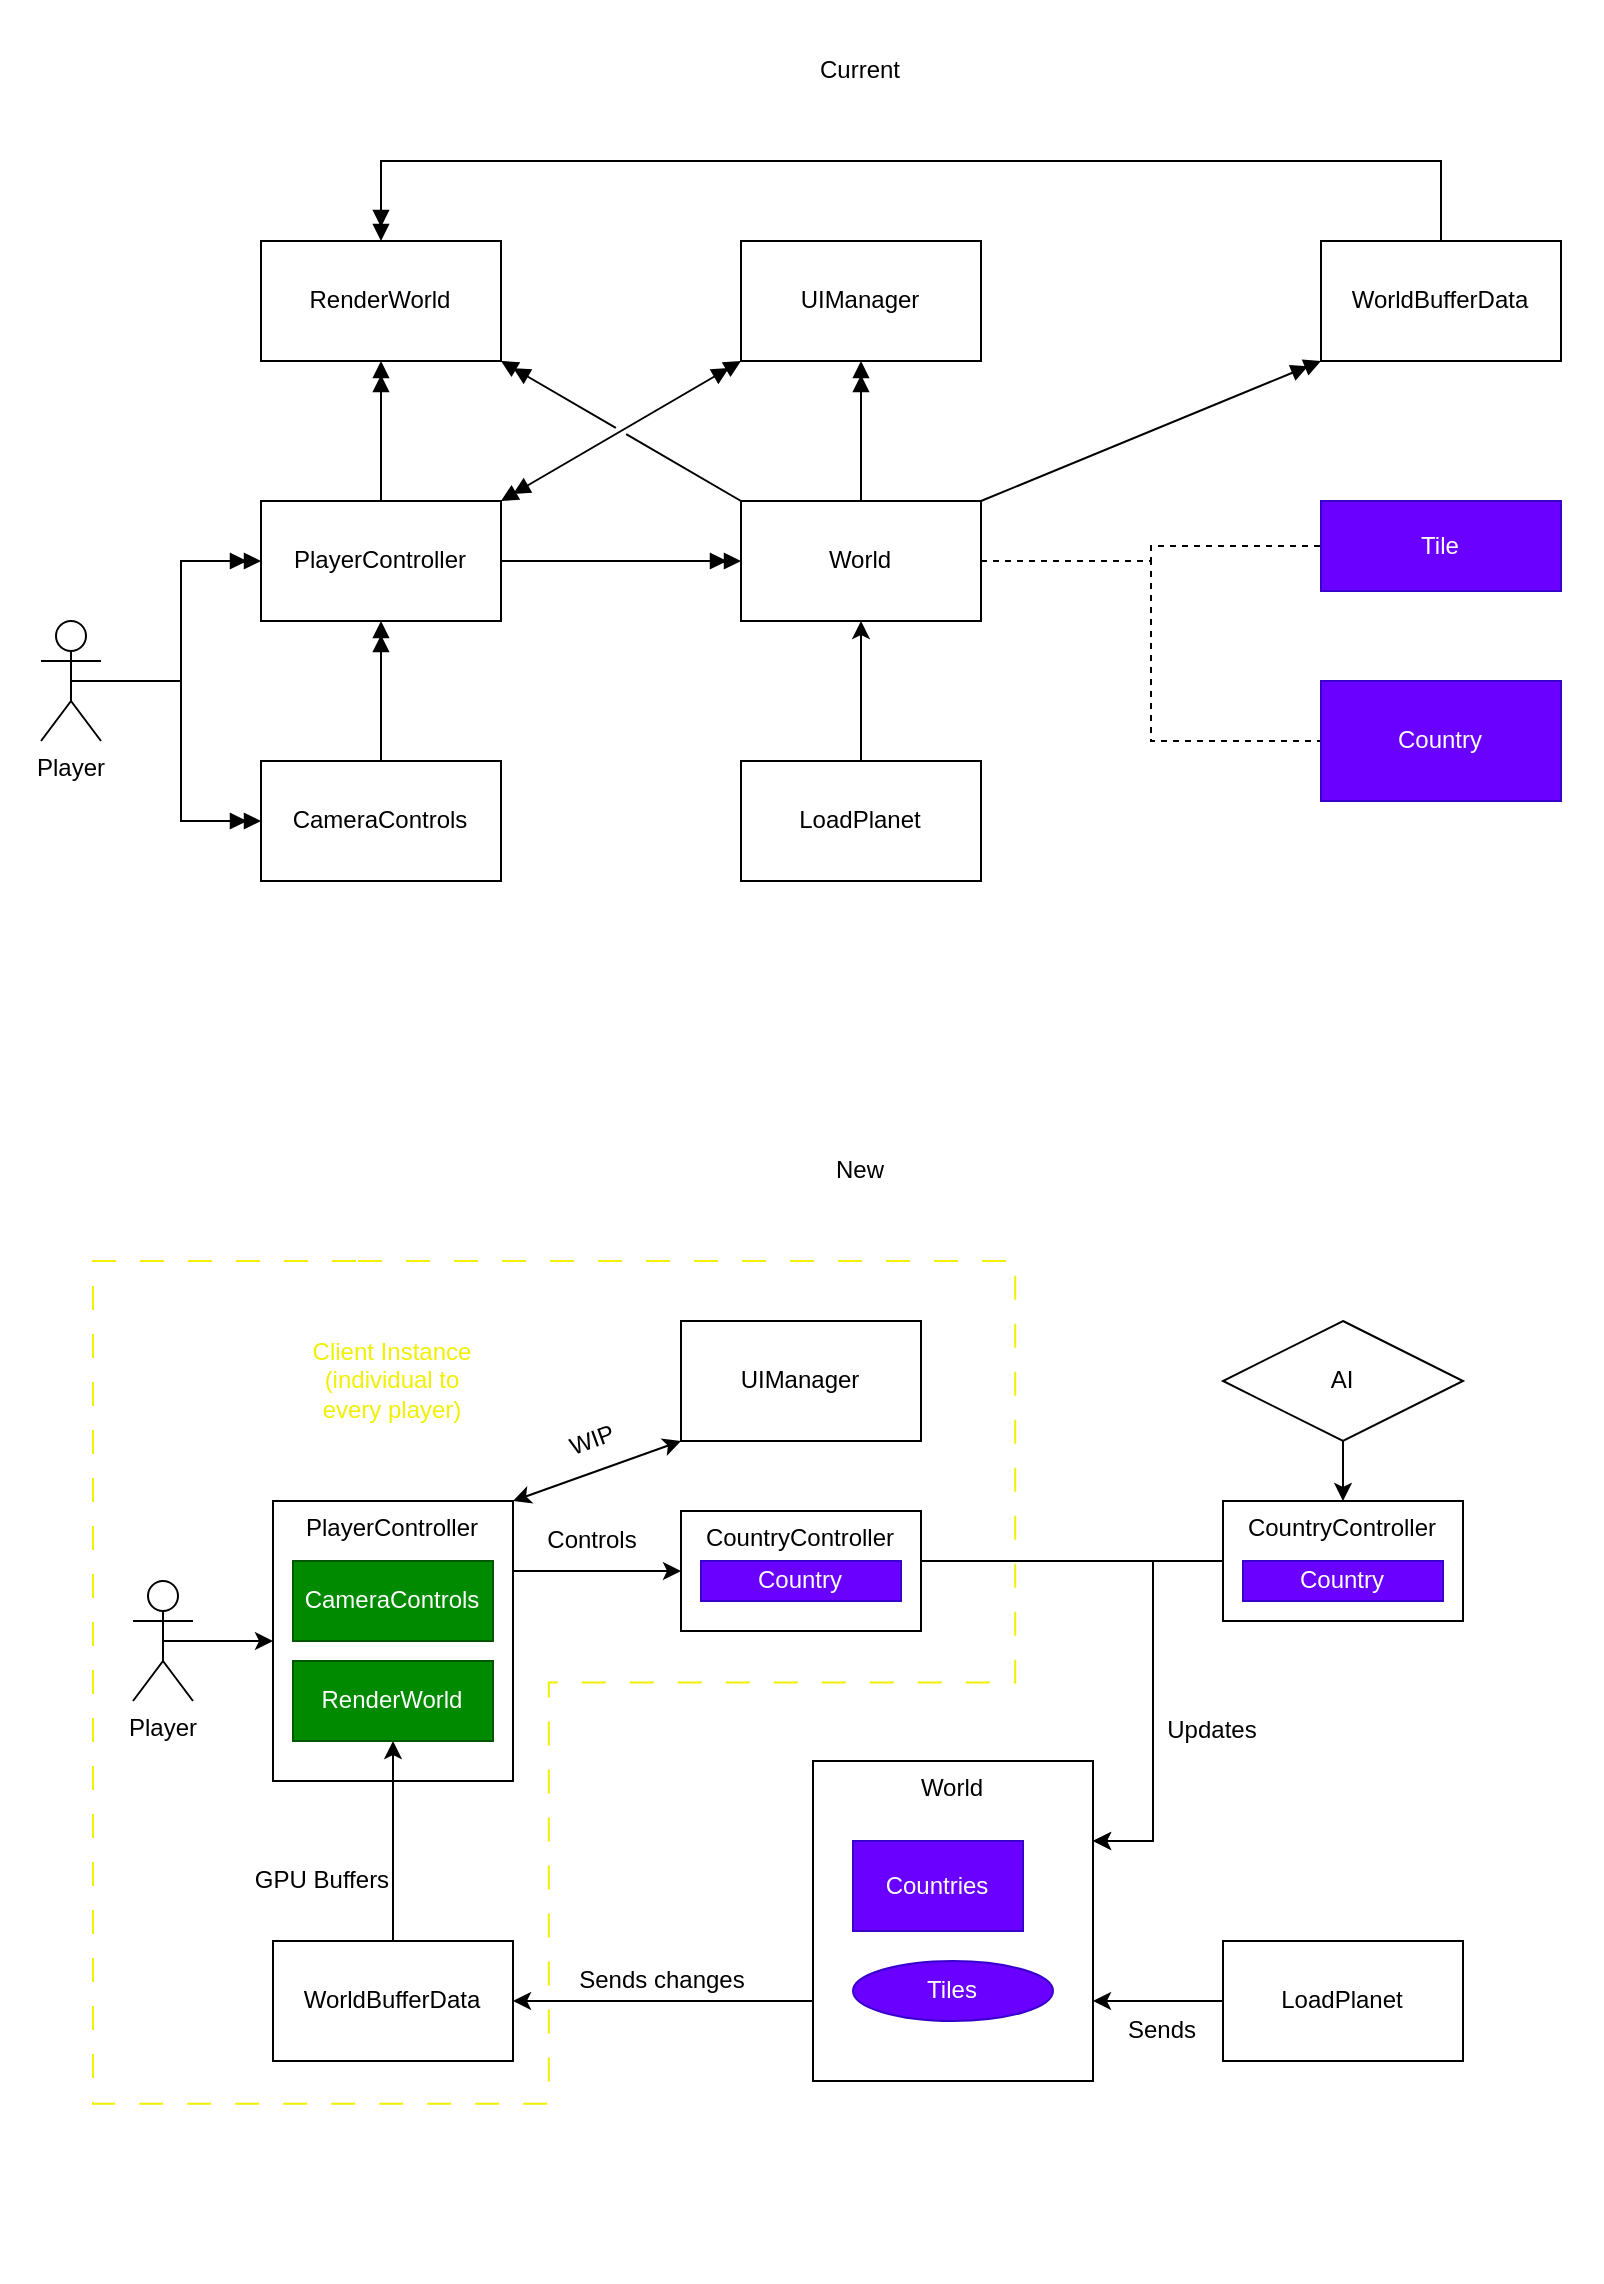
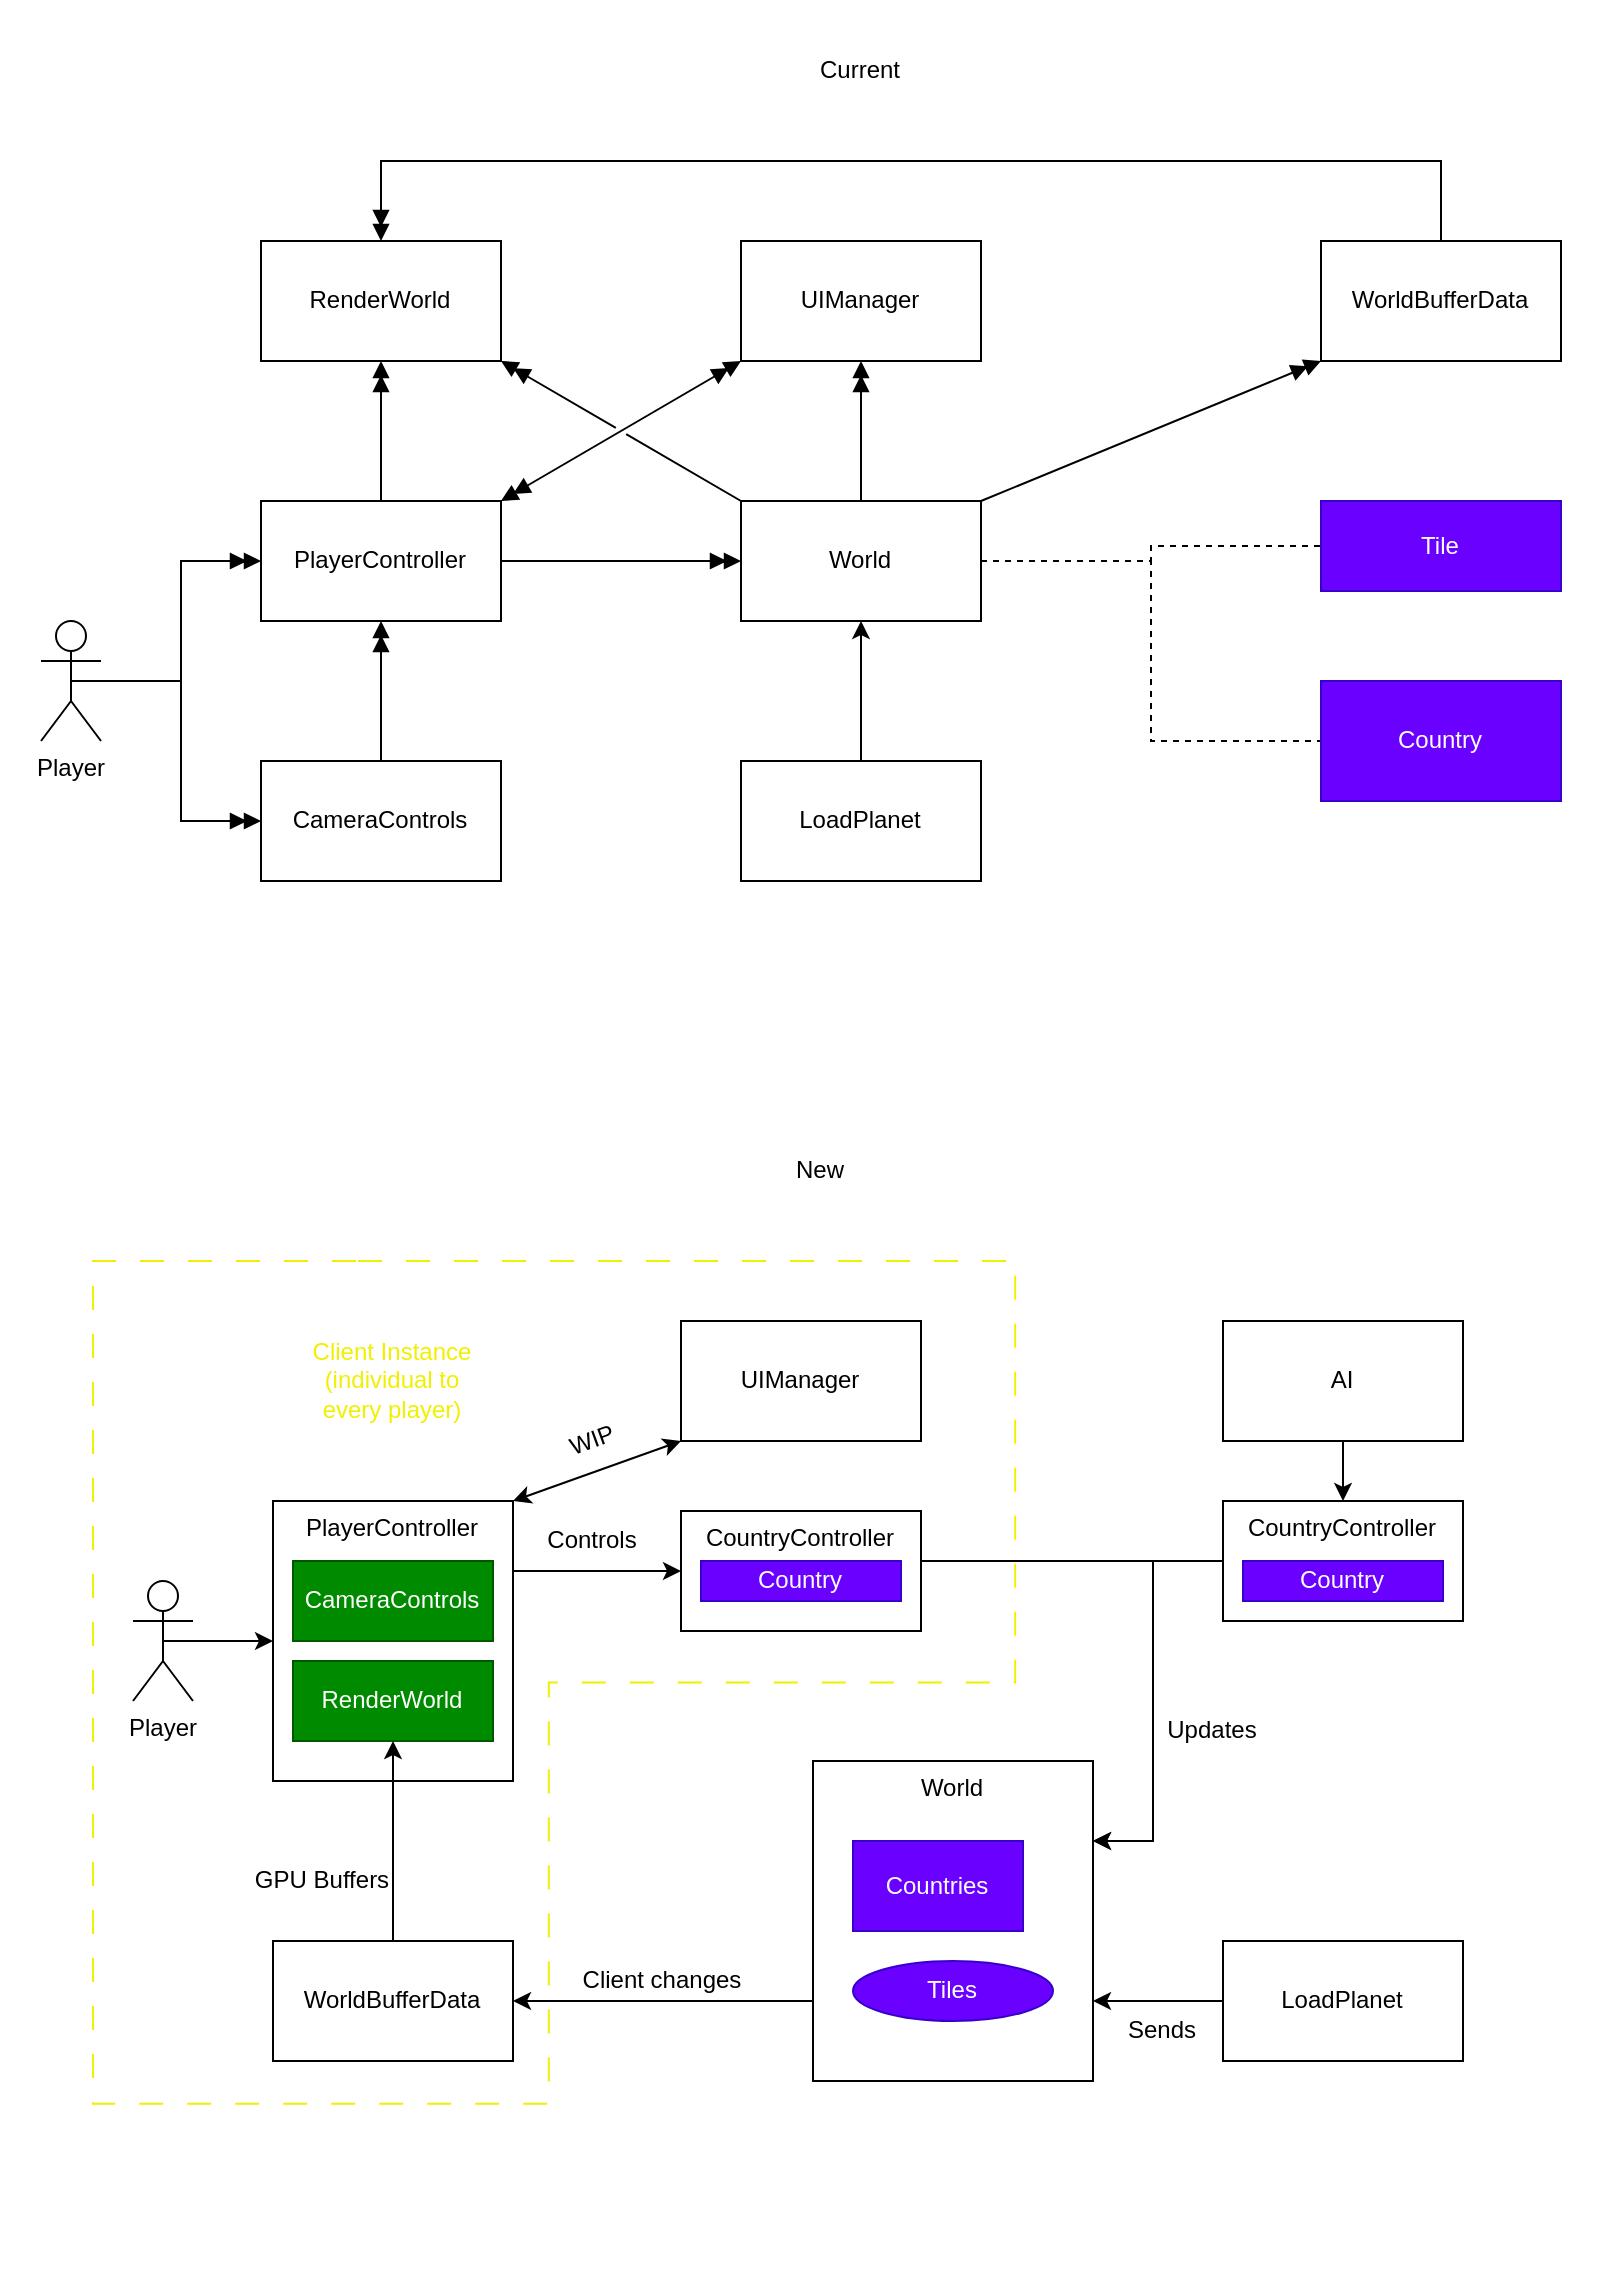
(861, 1171) -> (821, 1171)
(1343, 1381) -> (1343, 1381)
(663, 1981) -> (663, 1981)
